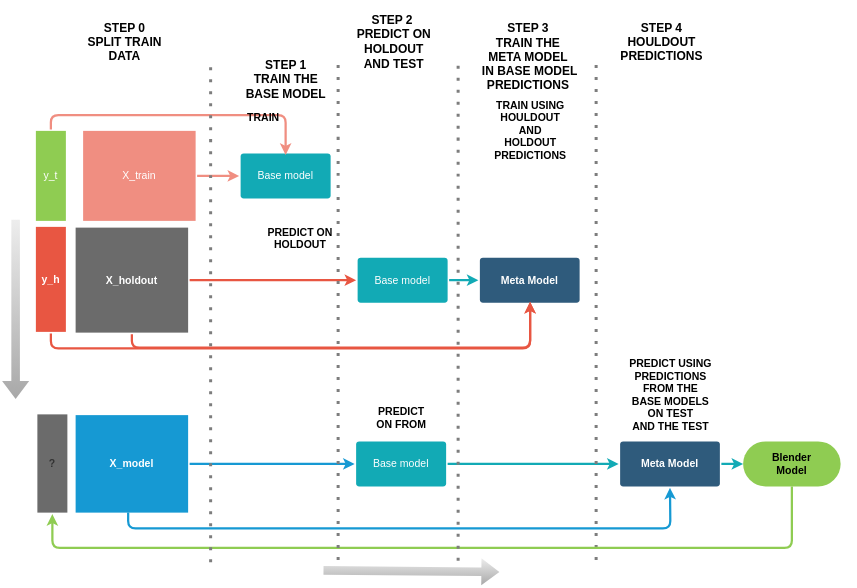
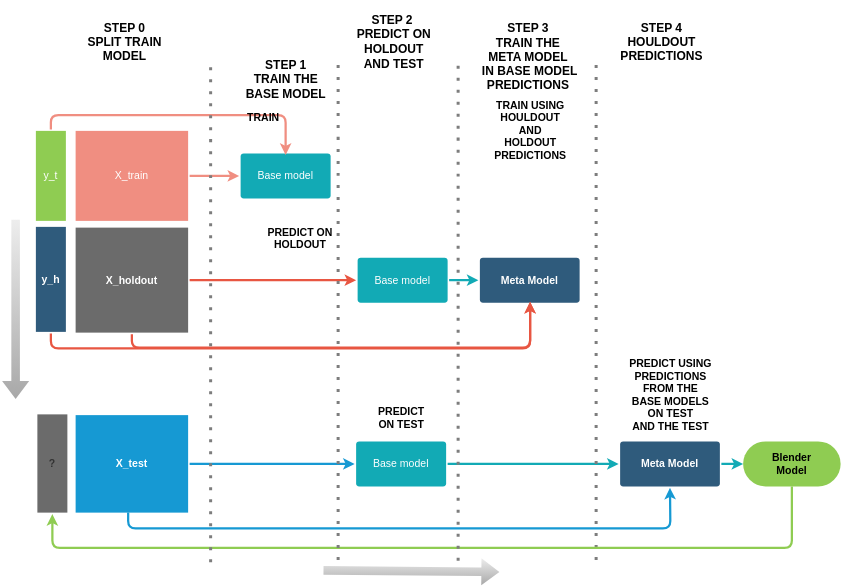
(125, 42) -> (125, 42)
(139, 176) -> (132, 176)
(51, 279) -> (51, 279)
(401, 417) -> (401, 417)
(132, 464) -> (132, 464)
